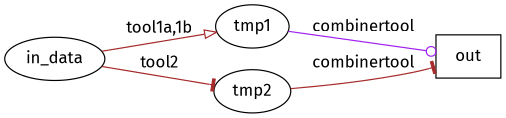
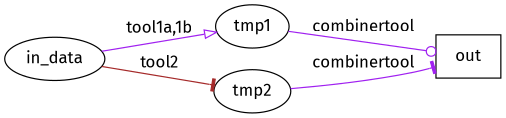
(153, 43) -> (153, 43)
(360, 81) -> (360, 81)
